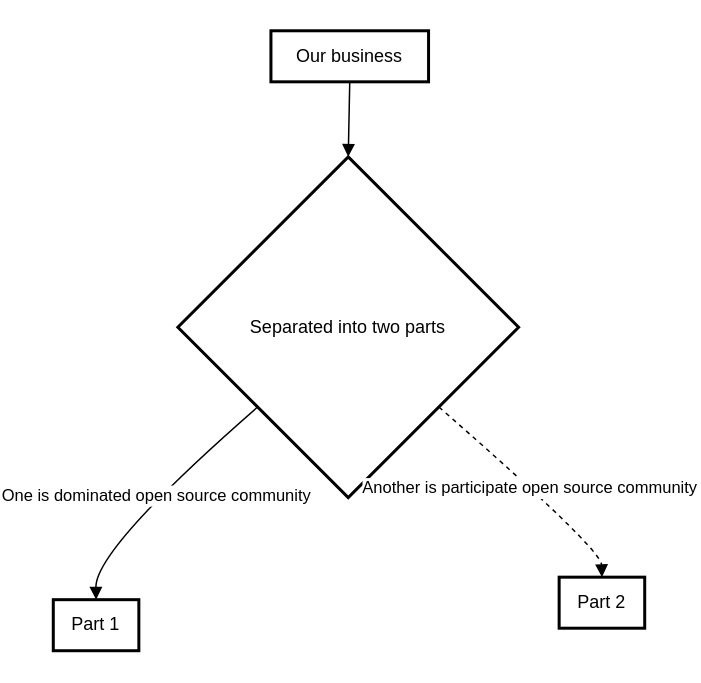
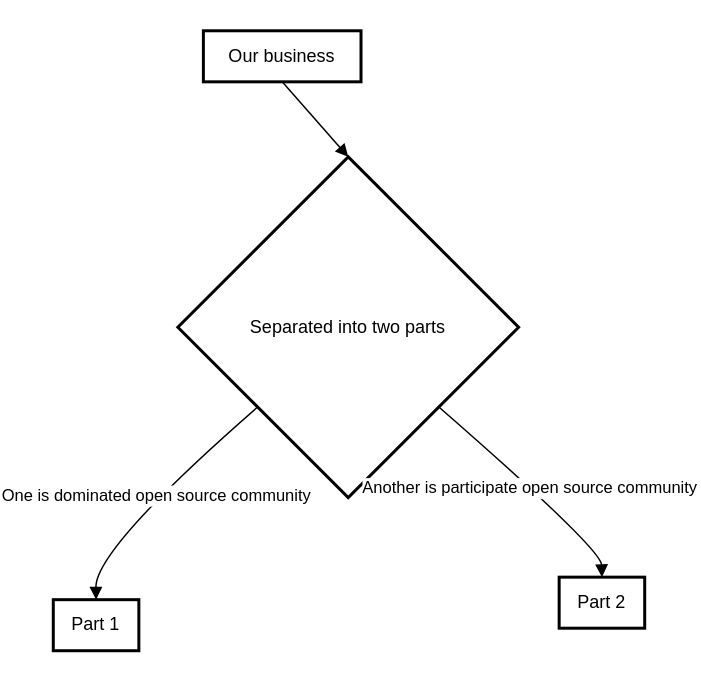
(350, 56) -> (282, 56)
(479, 443) -> (479, 443)
